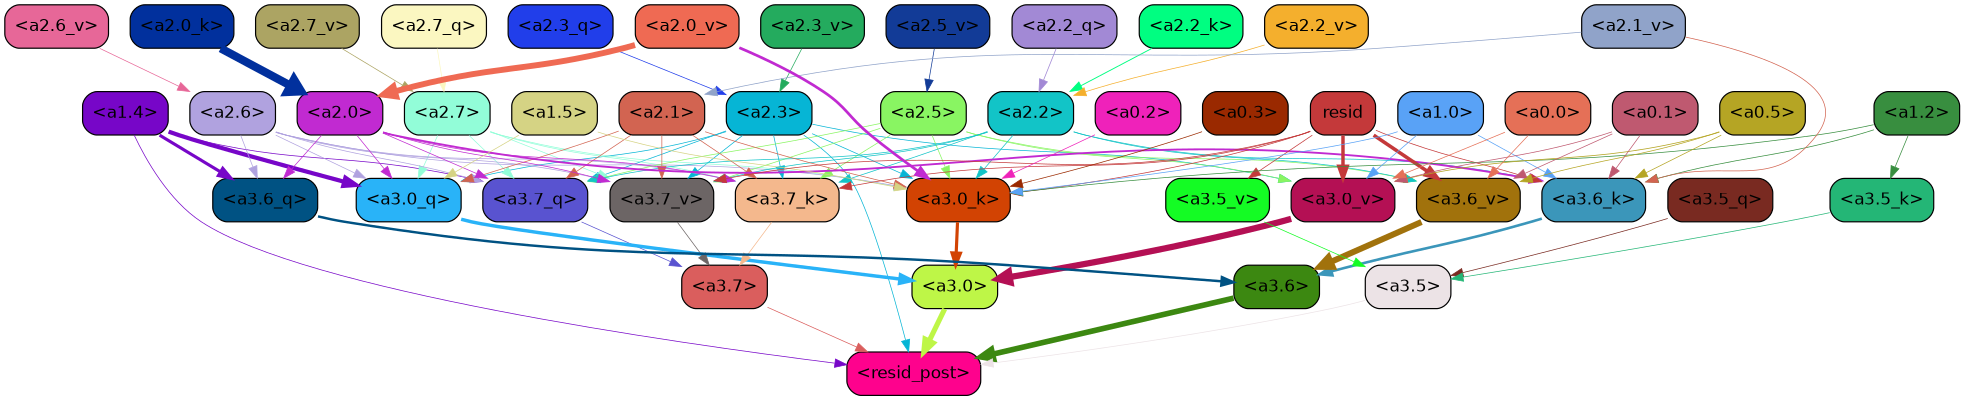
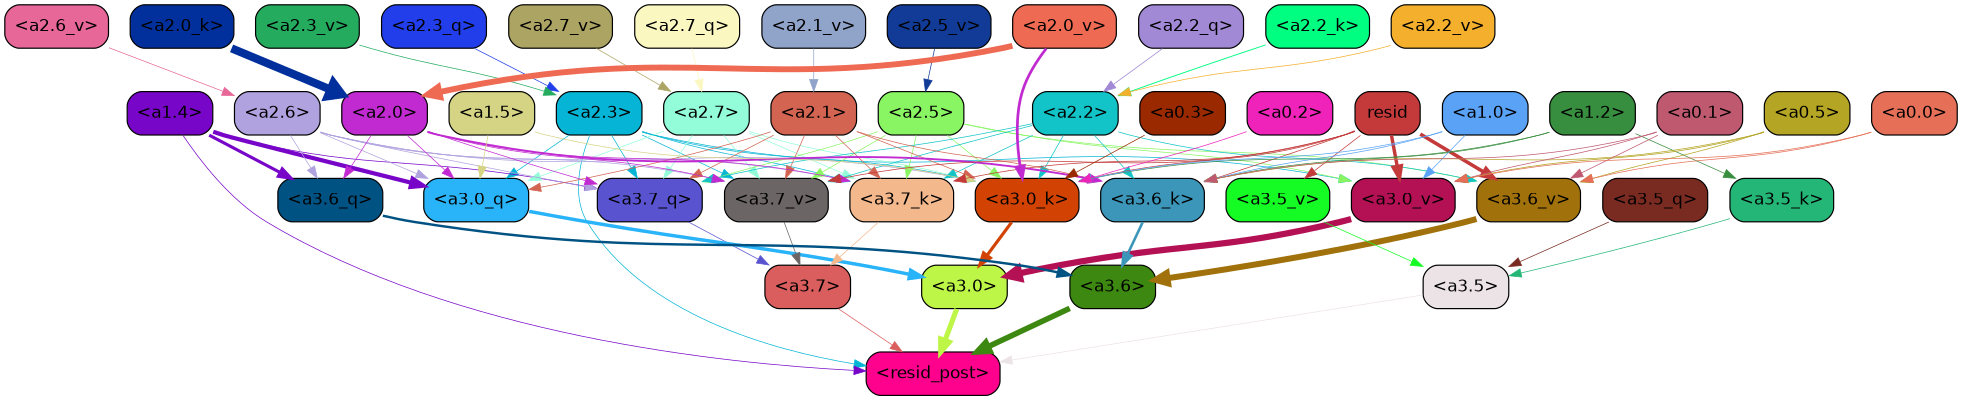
(1821, 126) -> (972, 157)
